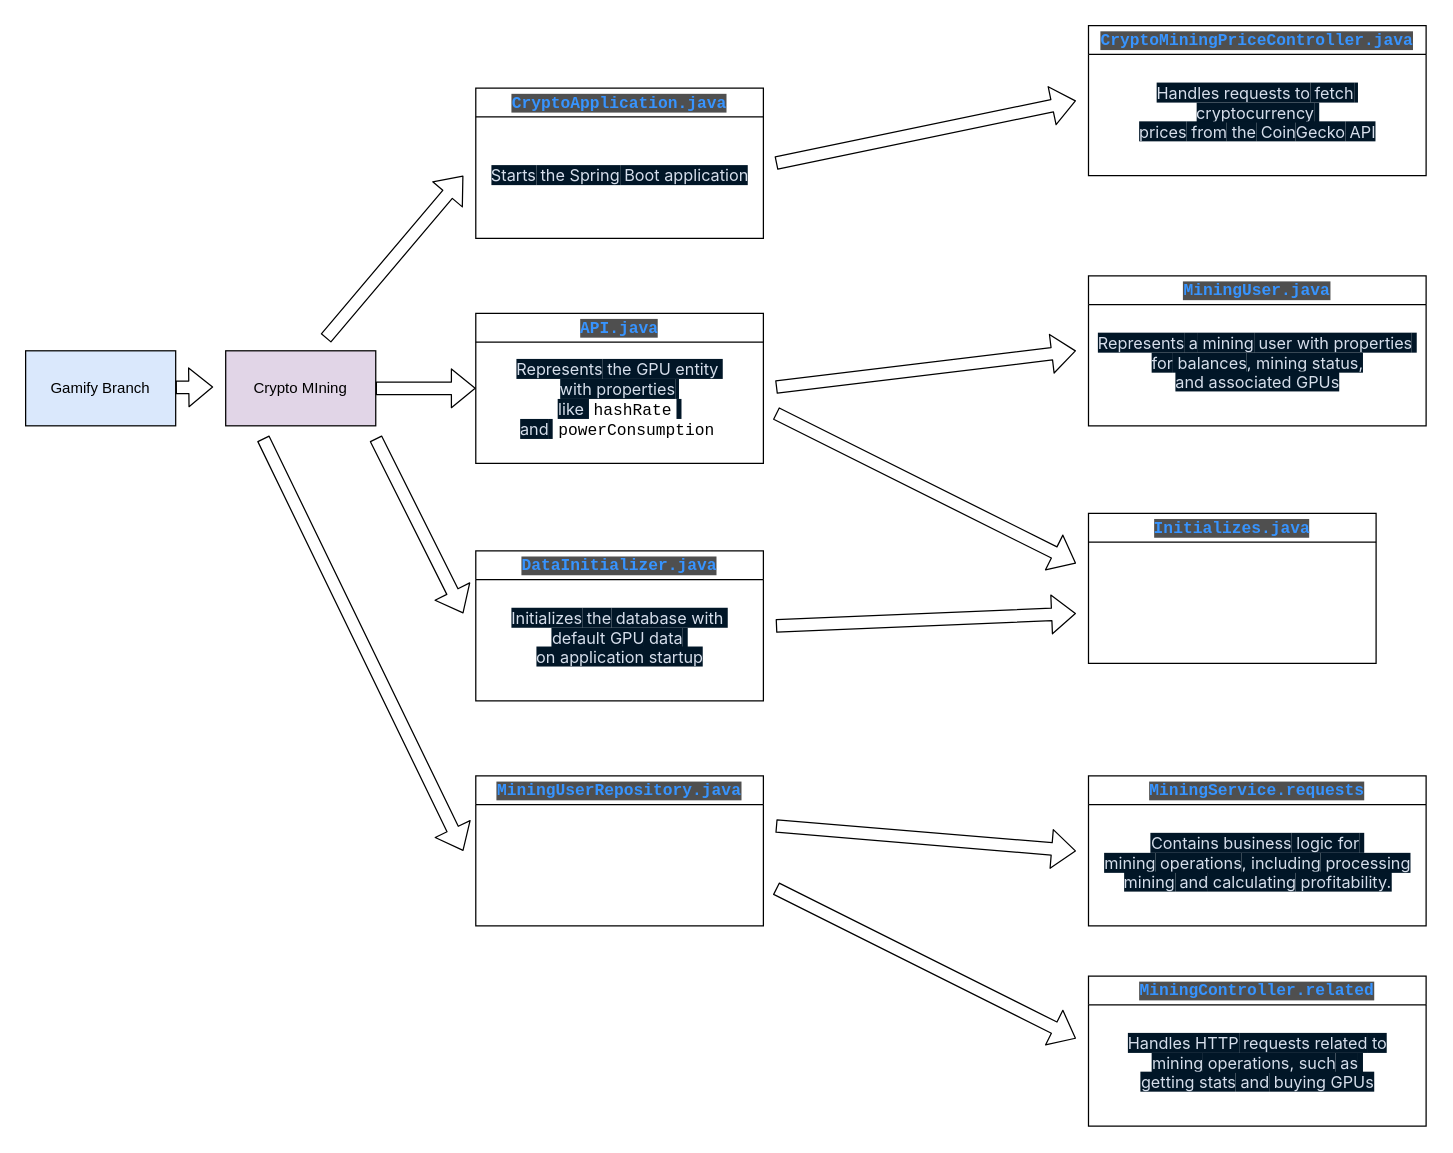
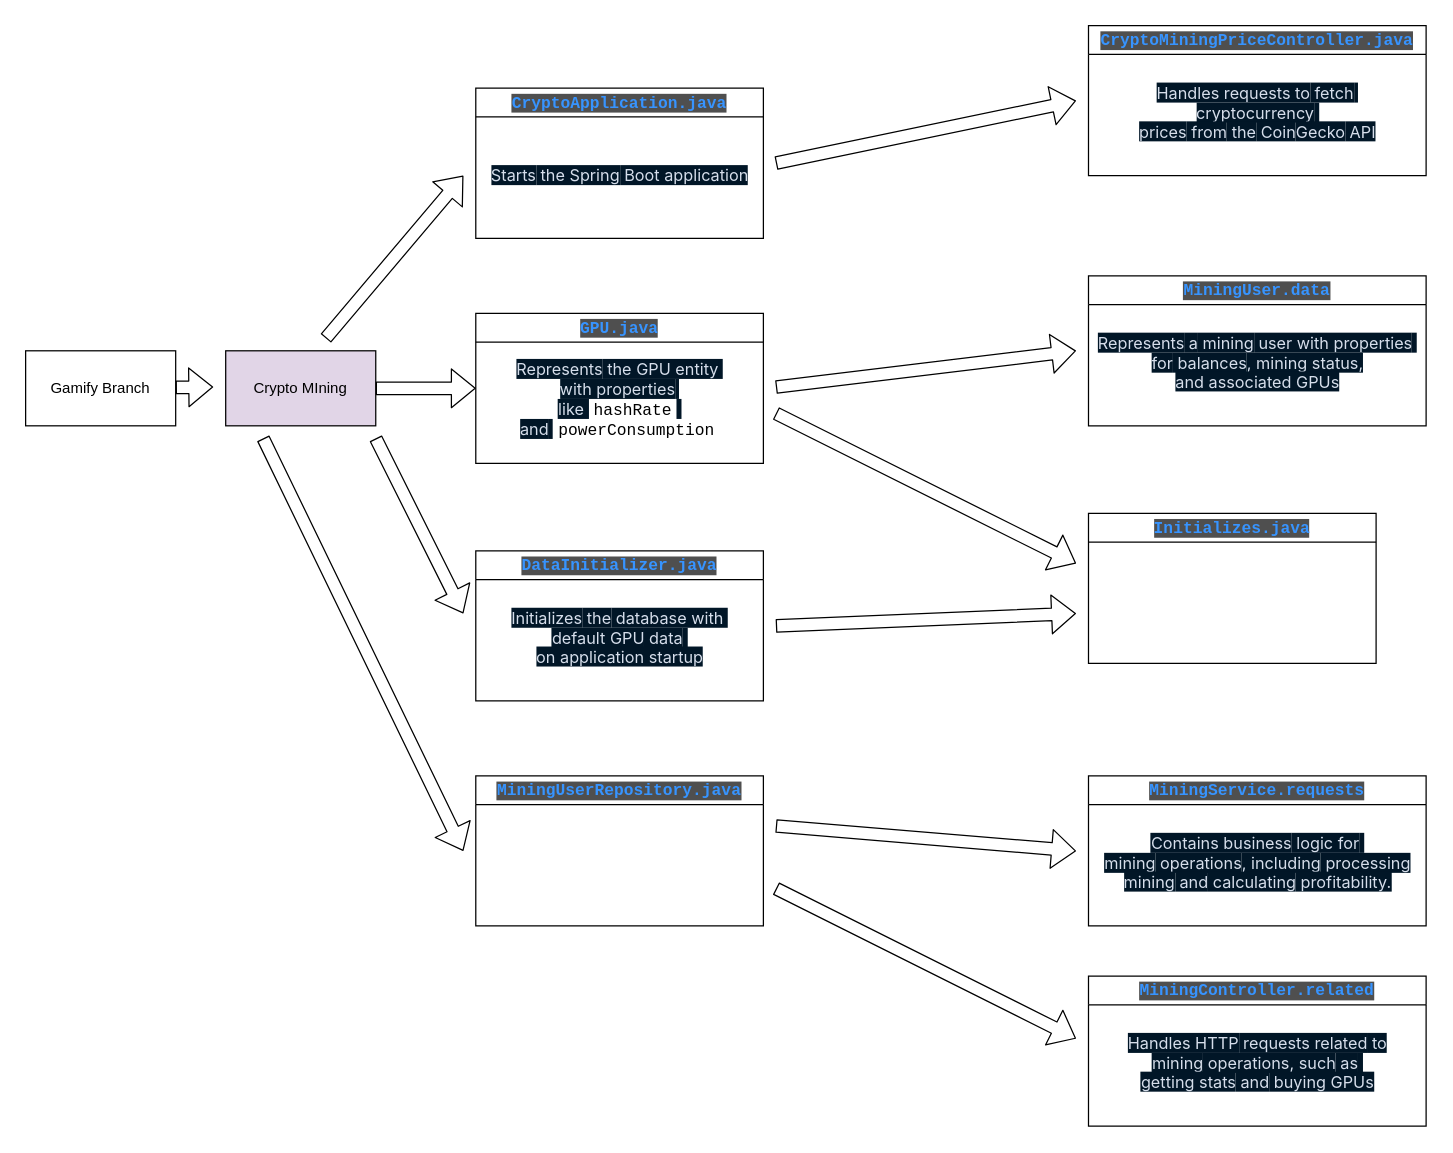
(1257, 291) -> (1257, 291)
(619, 328) -> (619, 328)
(101, 388) -> (101, 388)
